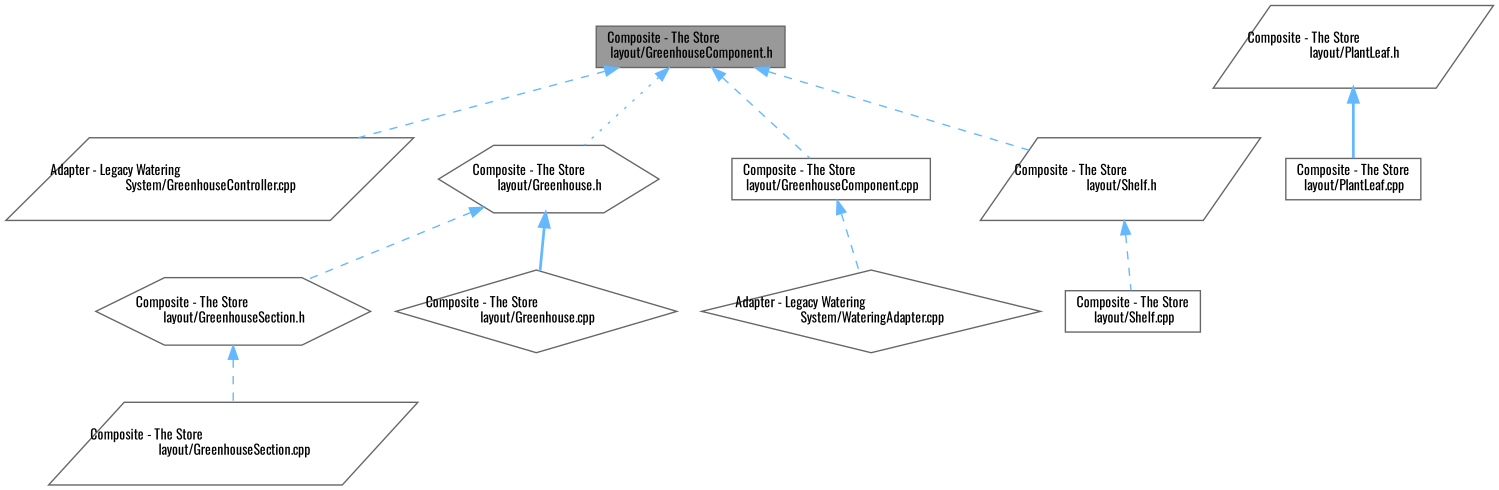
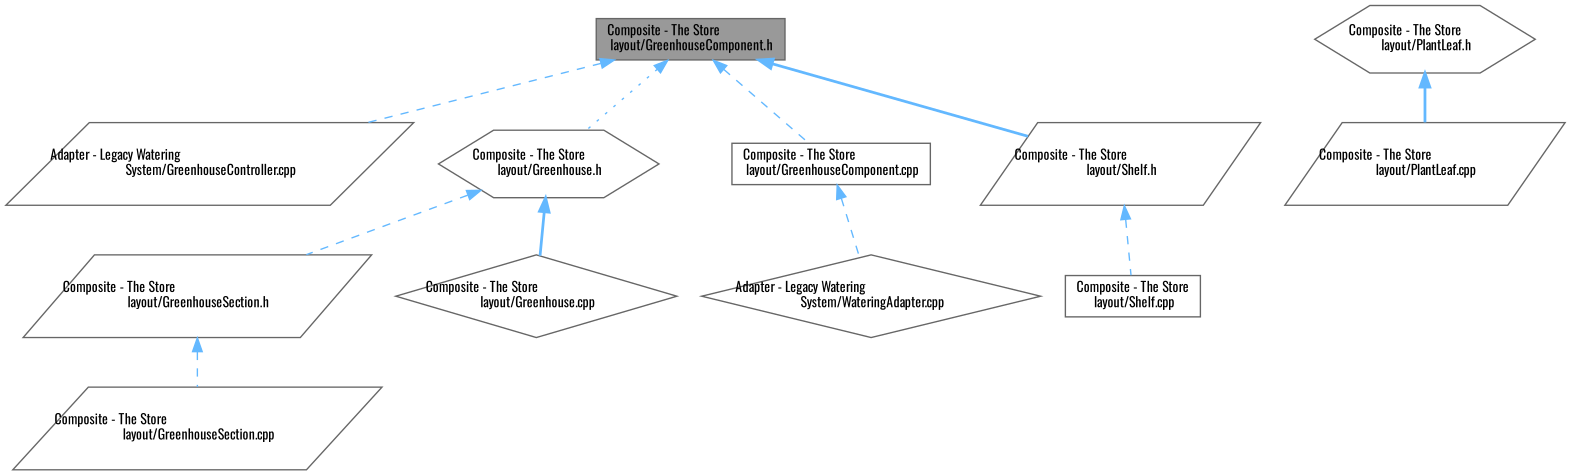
(1353, 47) -> (1425, 39)
(899, 111) -> (900, 100)
(1353, 179) -> (1425, 164)
(233, 311) -> (197, 296)
